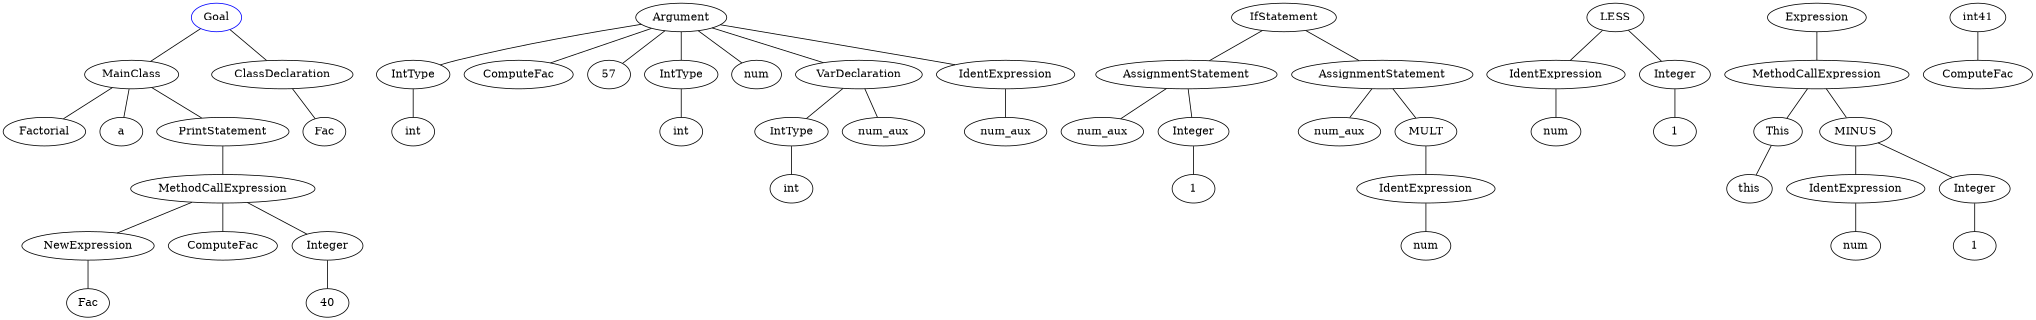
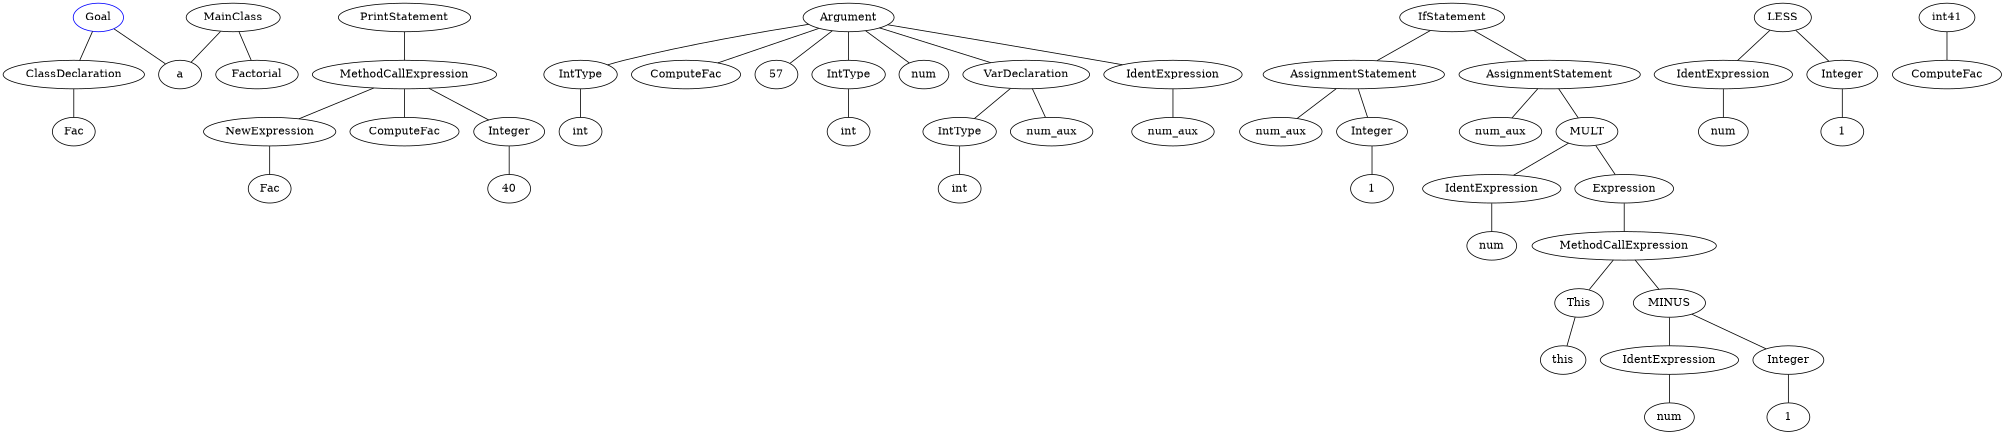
(176, 45) -> (140, 46)
(177, 103) -> none
none -> (1605, 160)
